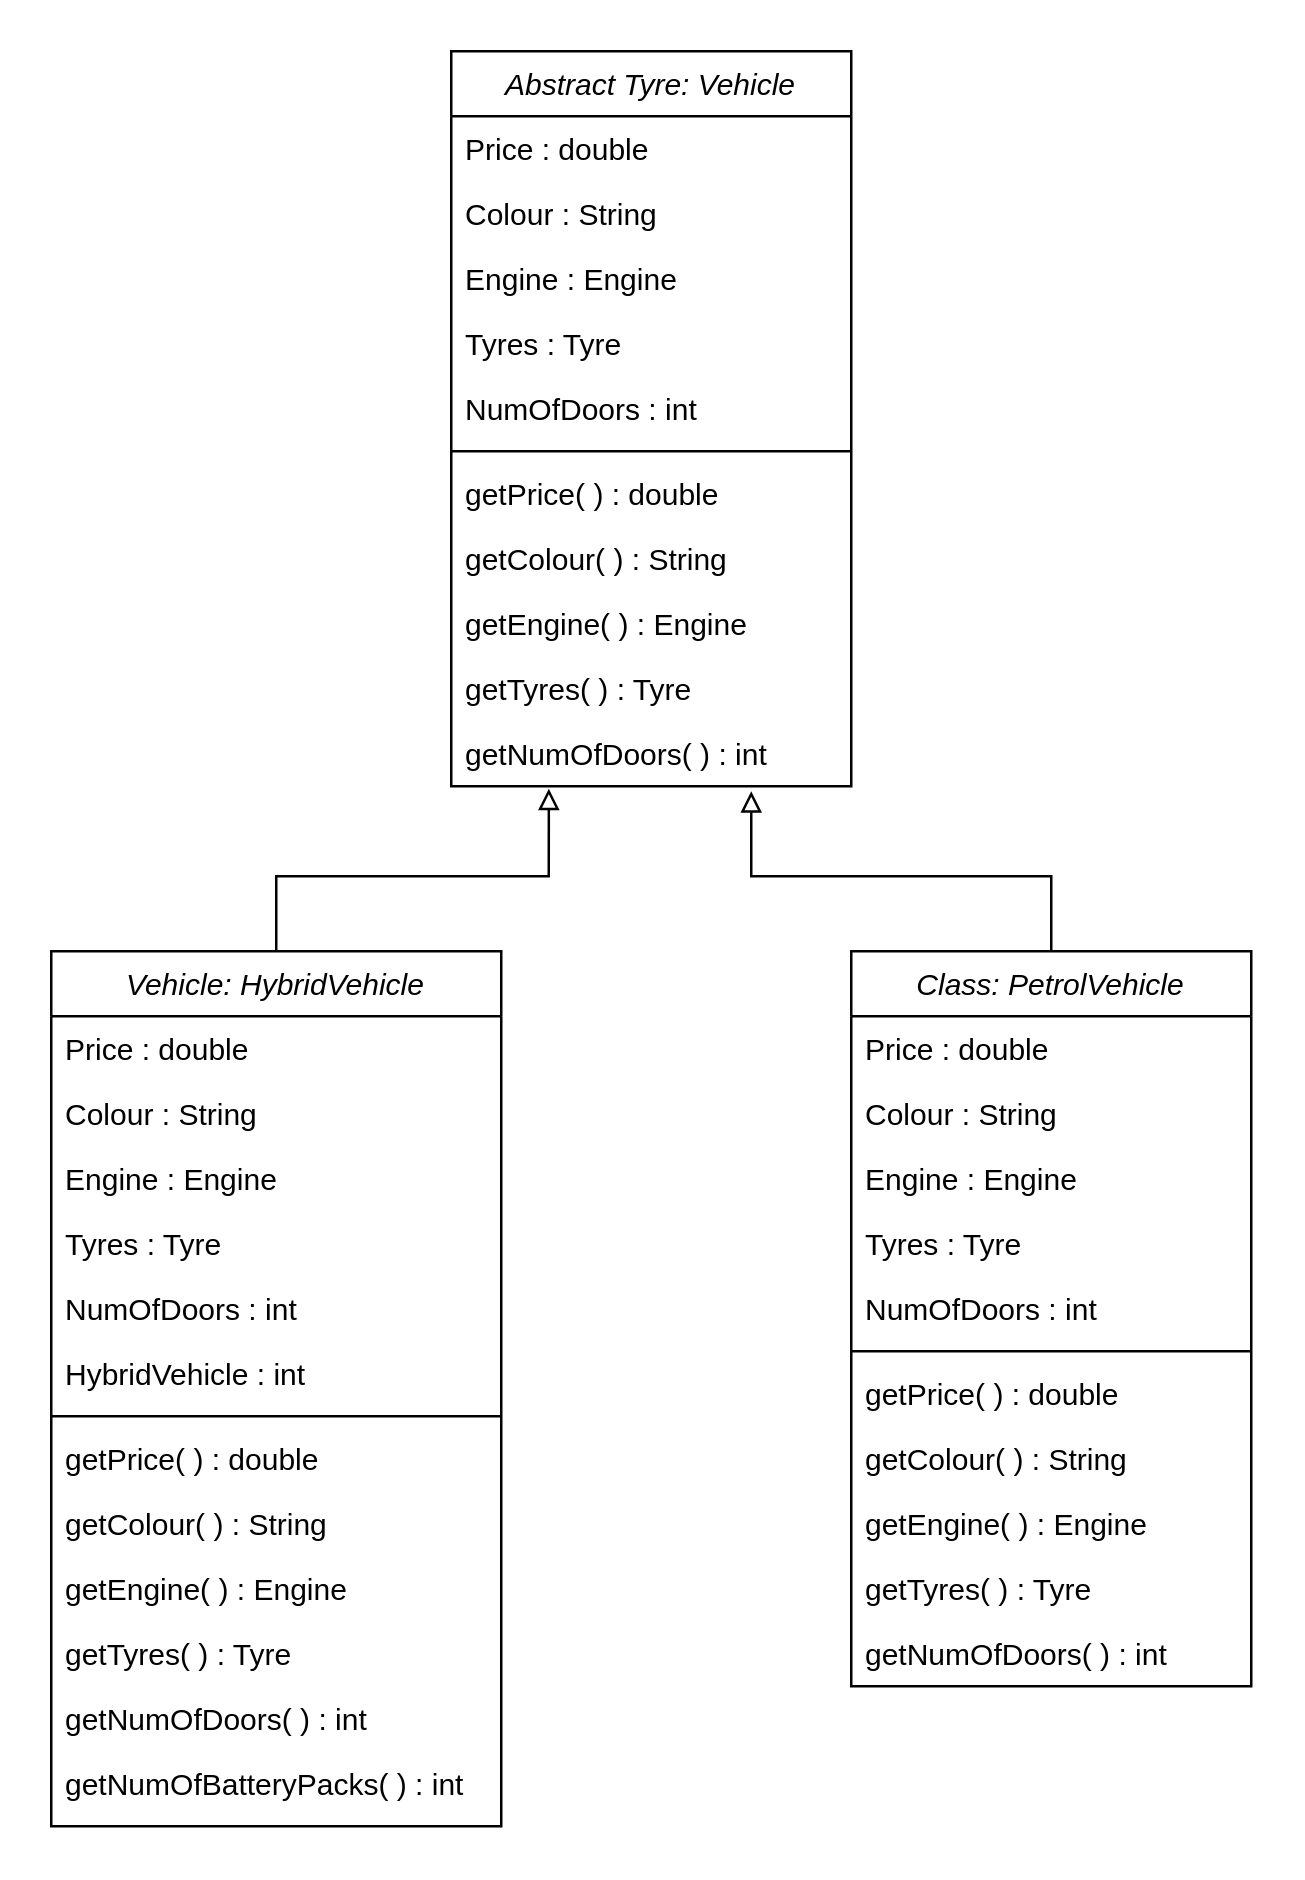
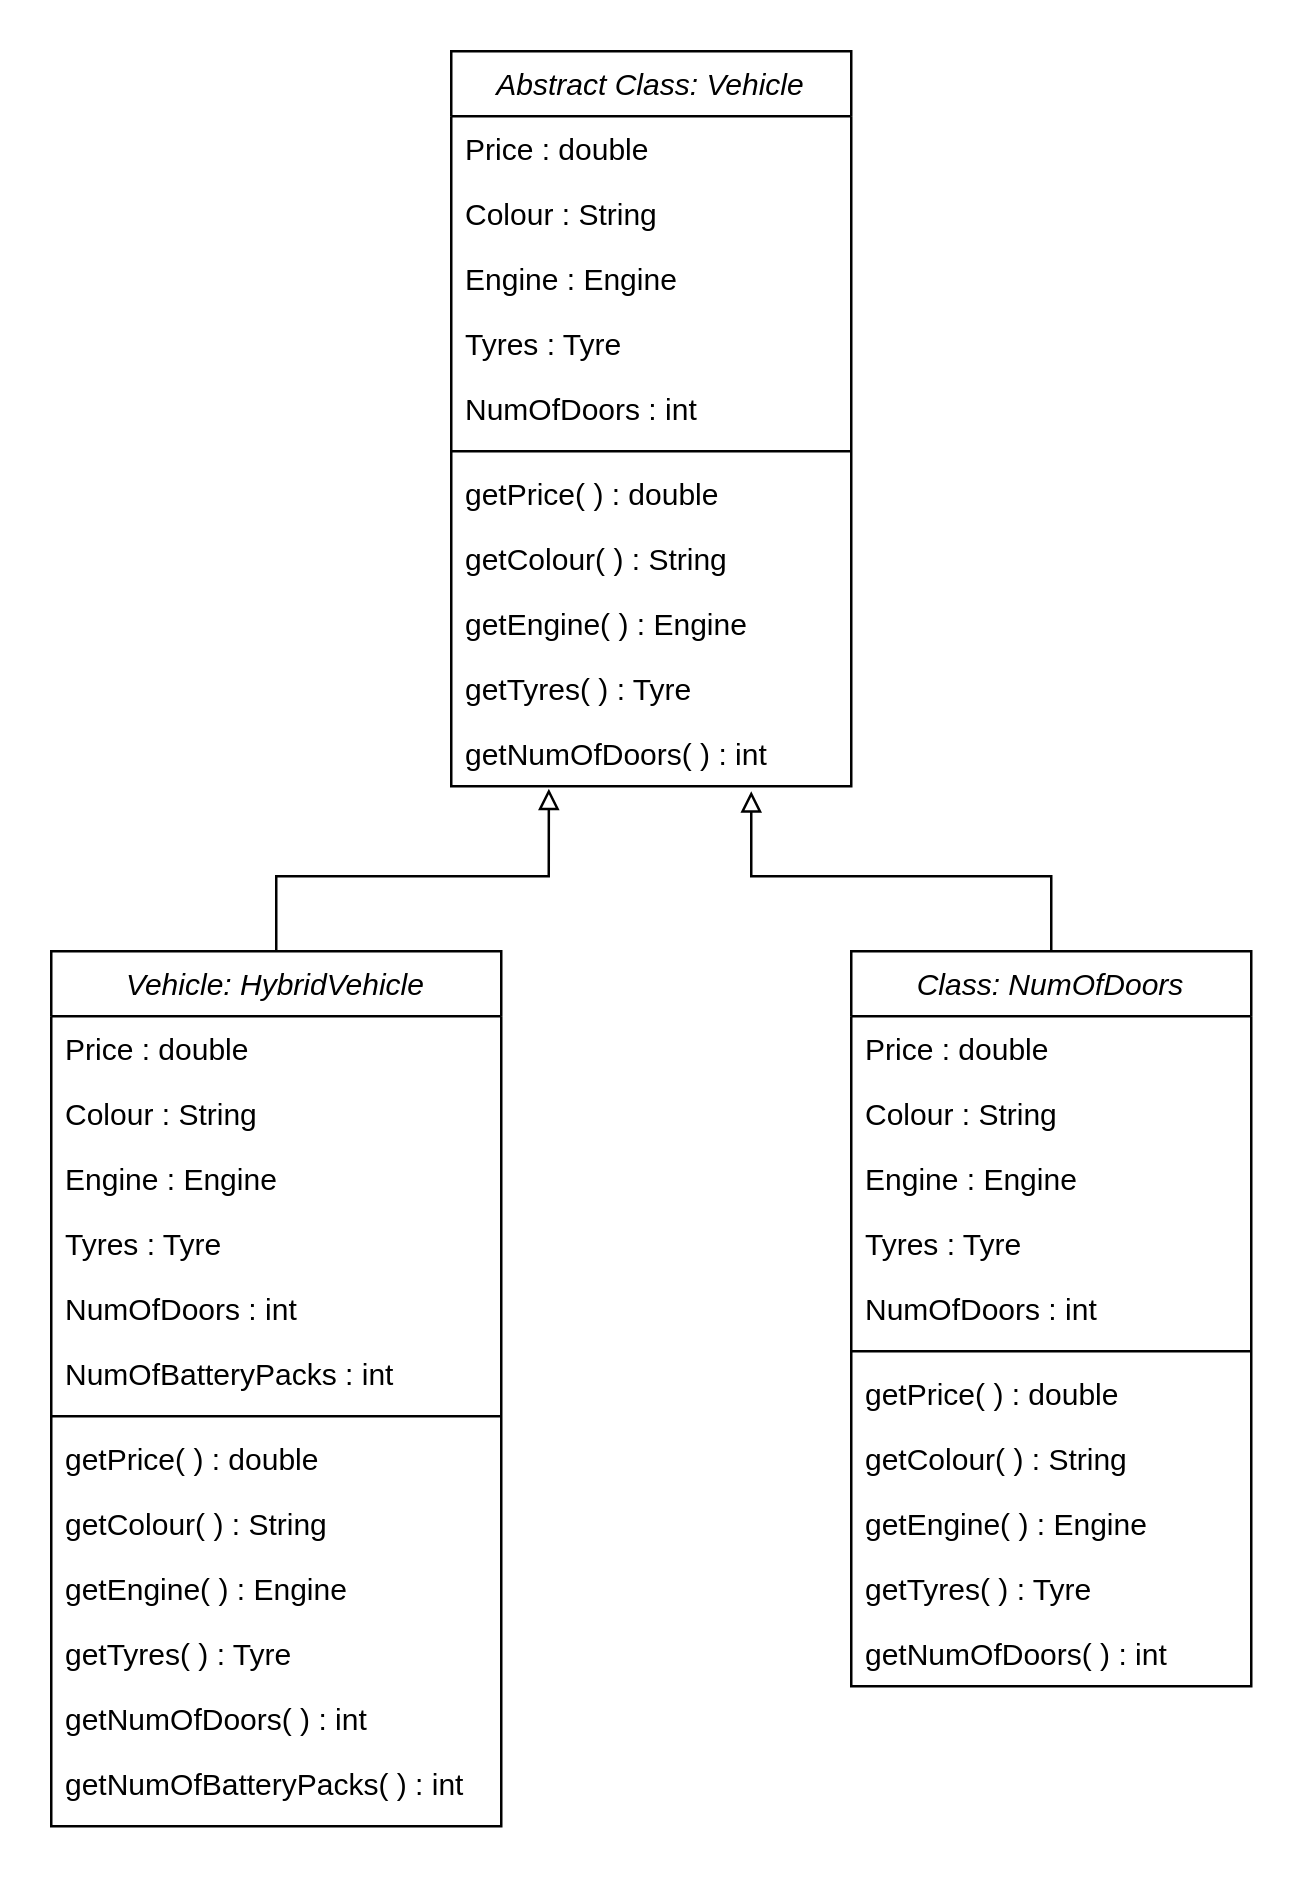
(650, 85) -> (650, 85)
(1050, 985) -> (1050, 985)
(197, 1375) -> (243, 1375)
